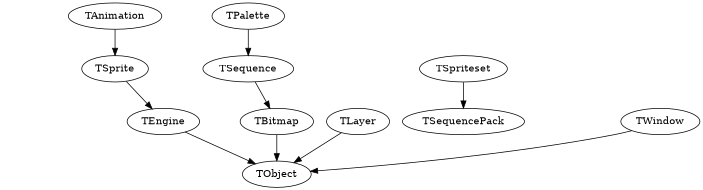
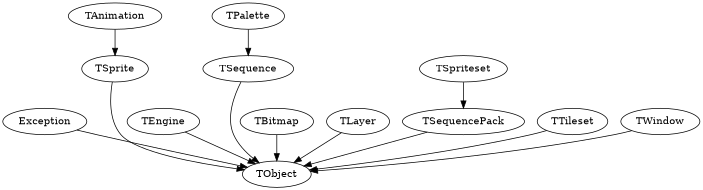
(261, 92) -> (231, 123)
(137, 93) -> (159, 153)
none -> (45, 122)
none -> (573, 122)
none -> (369, 148)
